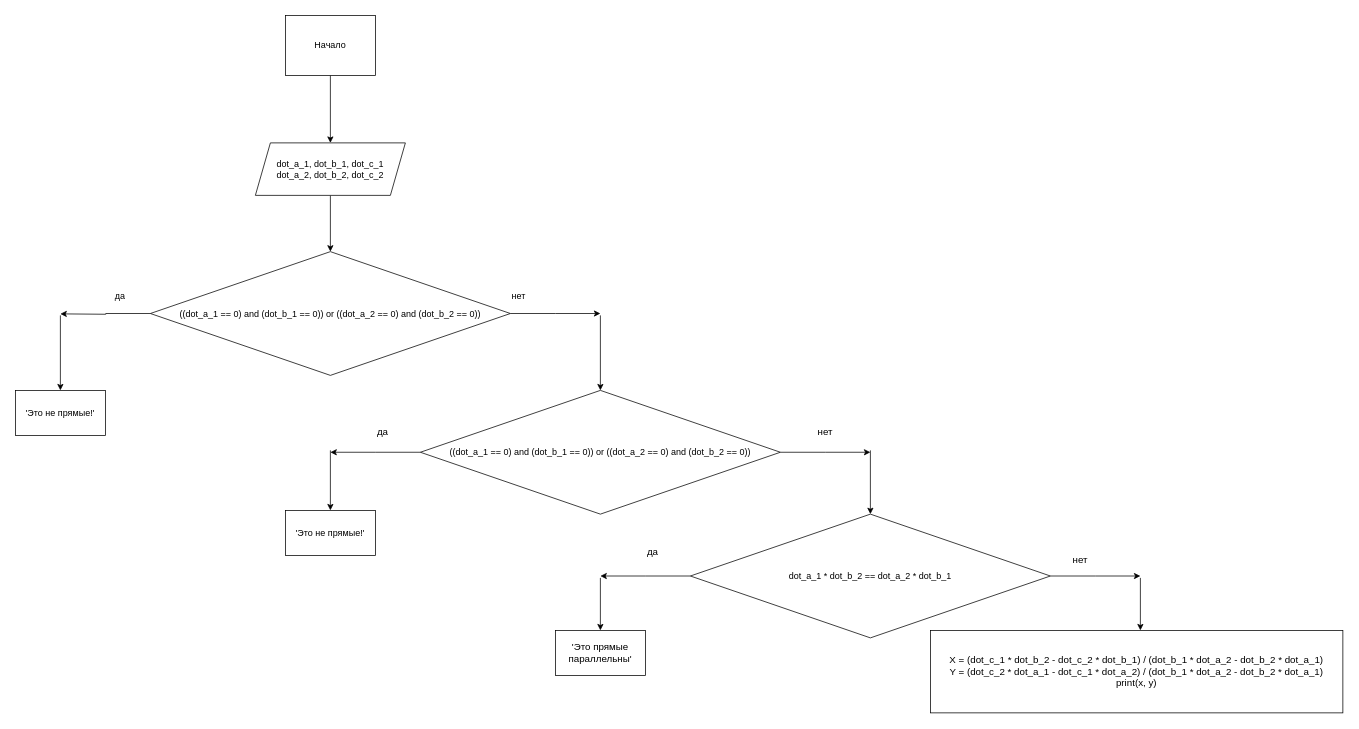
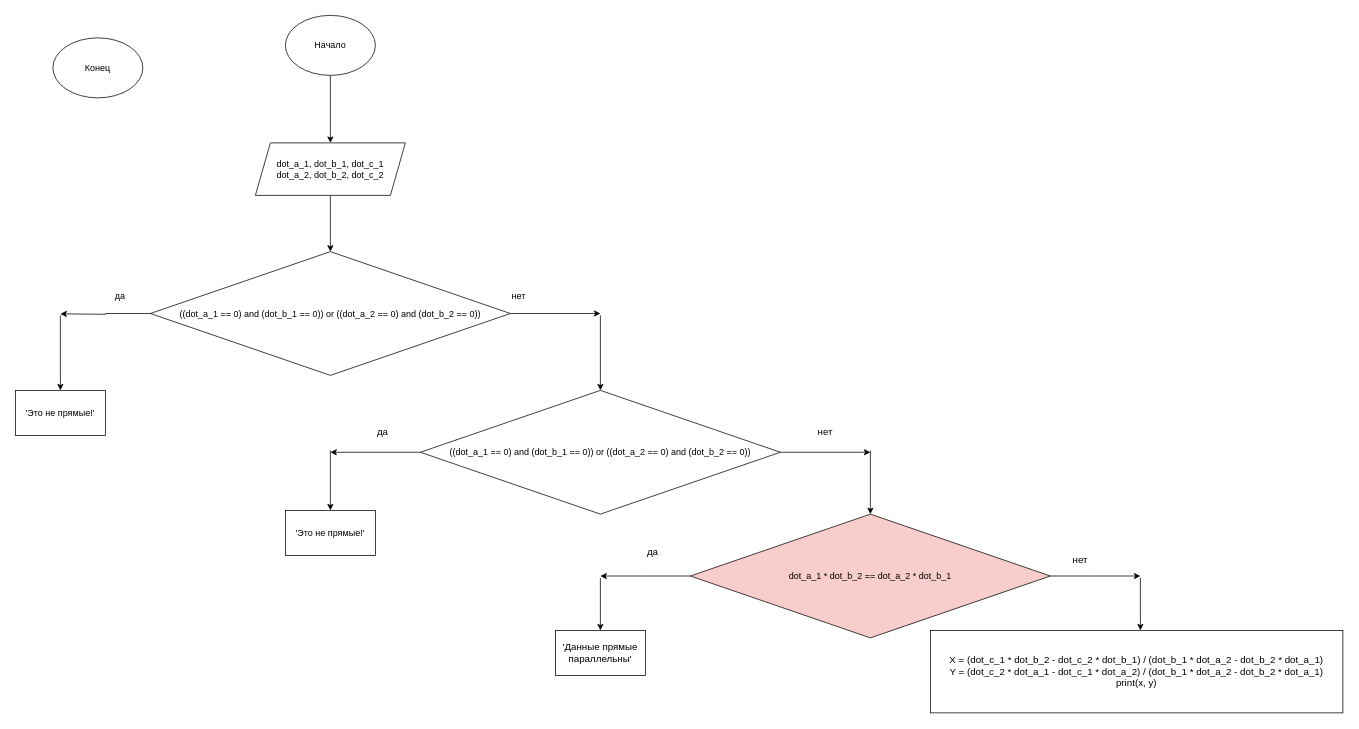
(330, 45) -> (330, 45)
none -> (98, 68)
(870, 576) -> (870, 576)
(600, 653) -> (600, 653)
